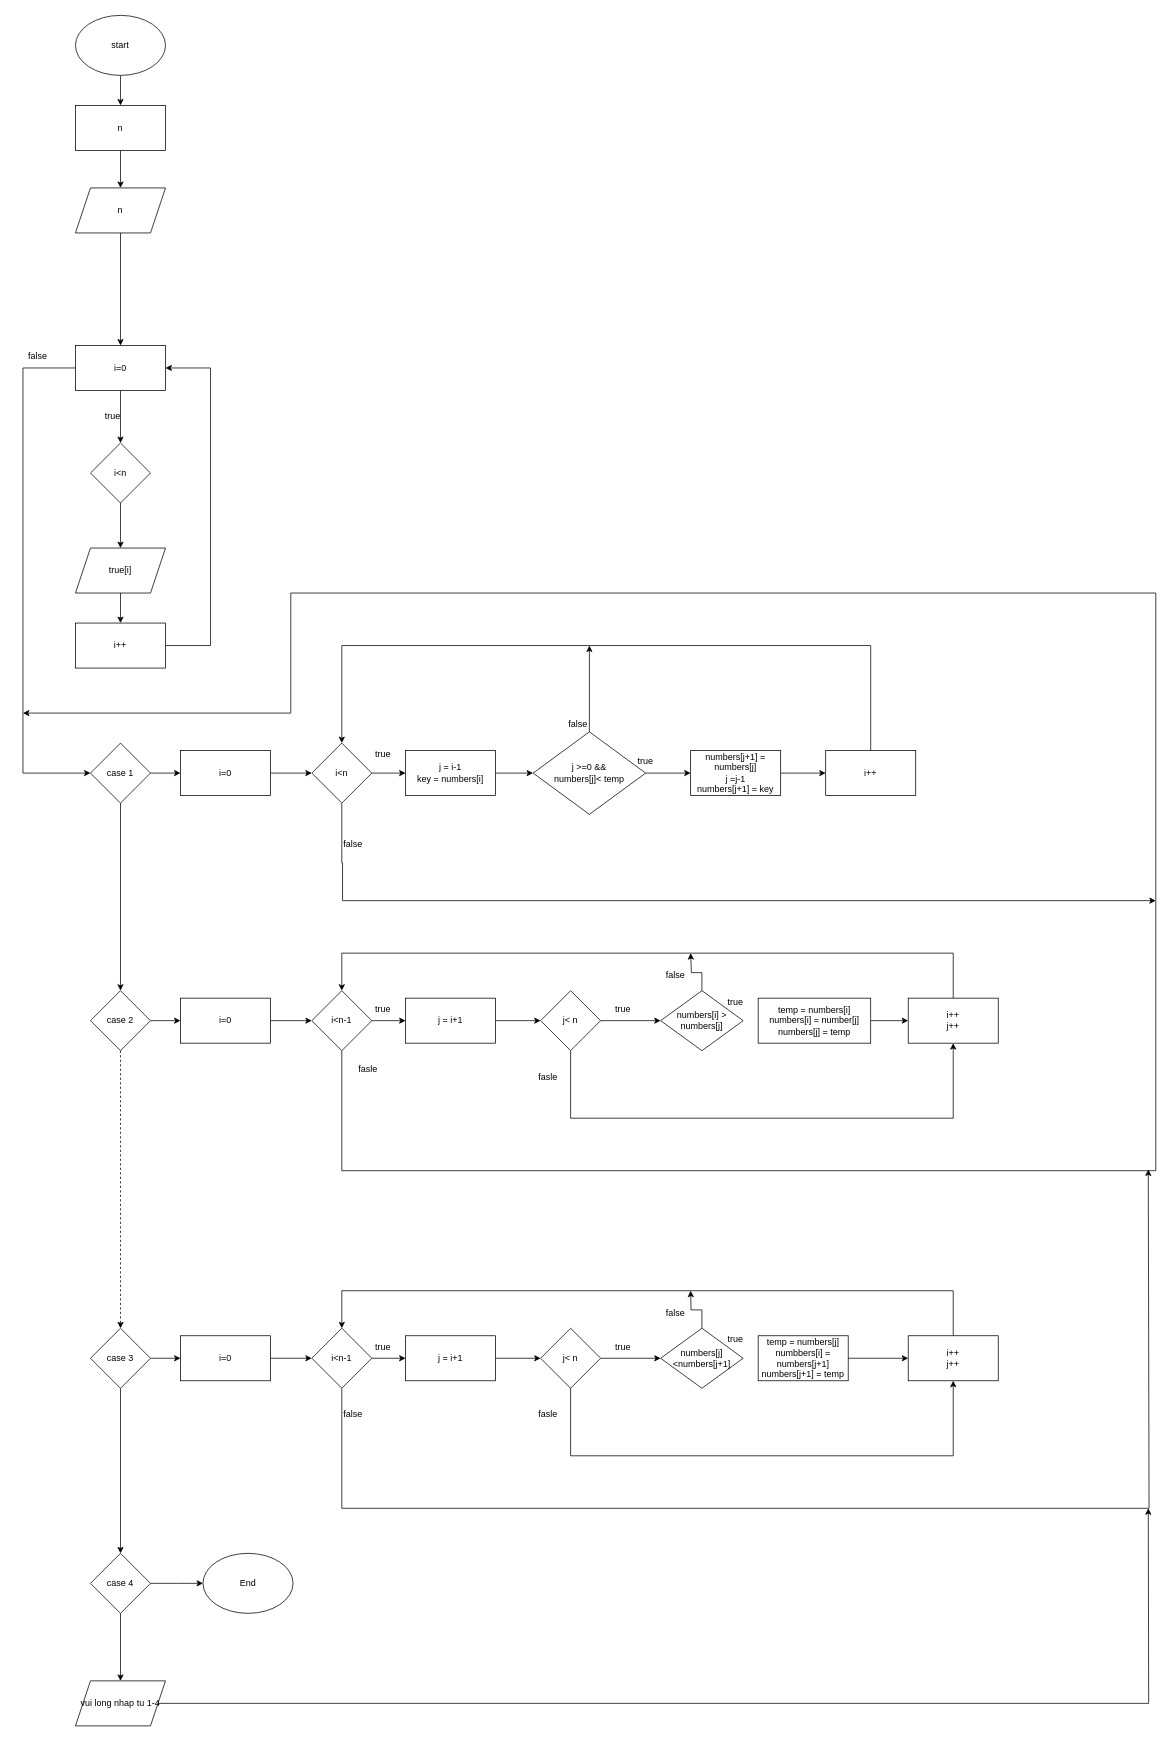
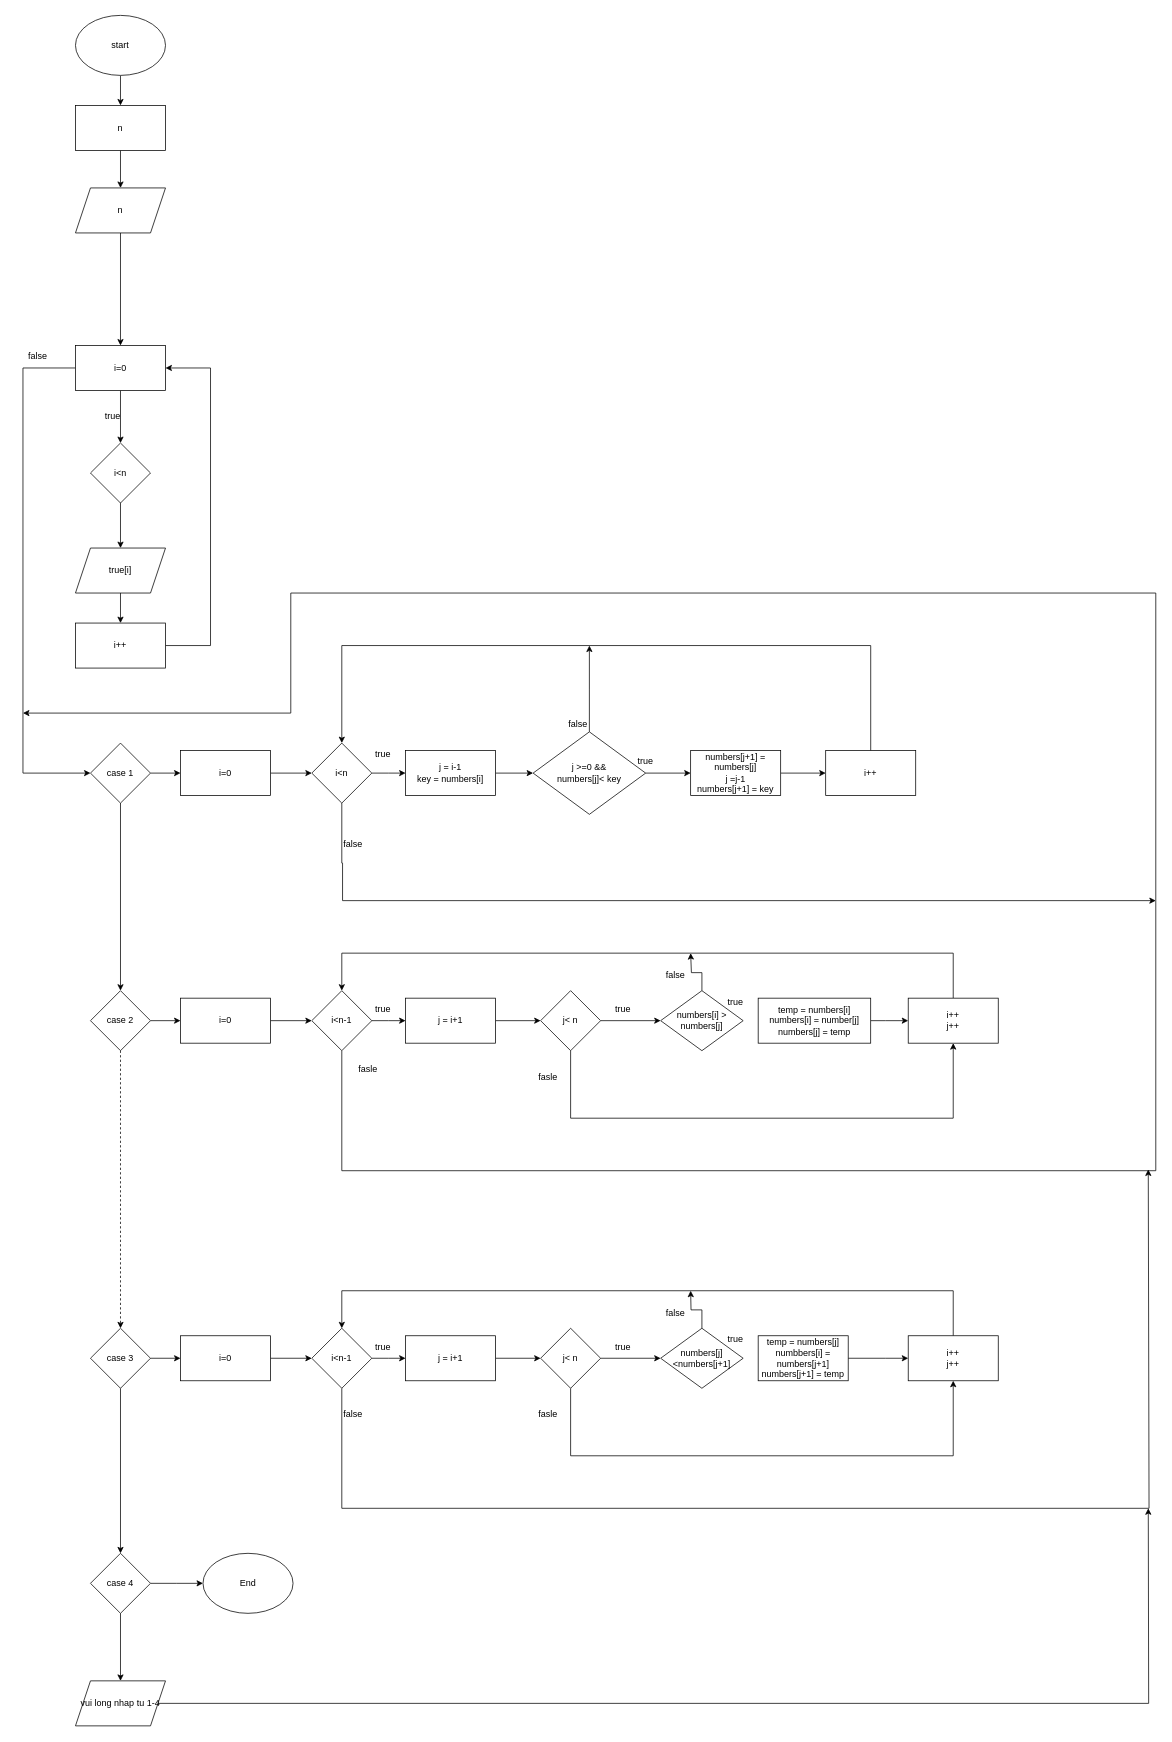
(589, 773) -> (589, 773)
